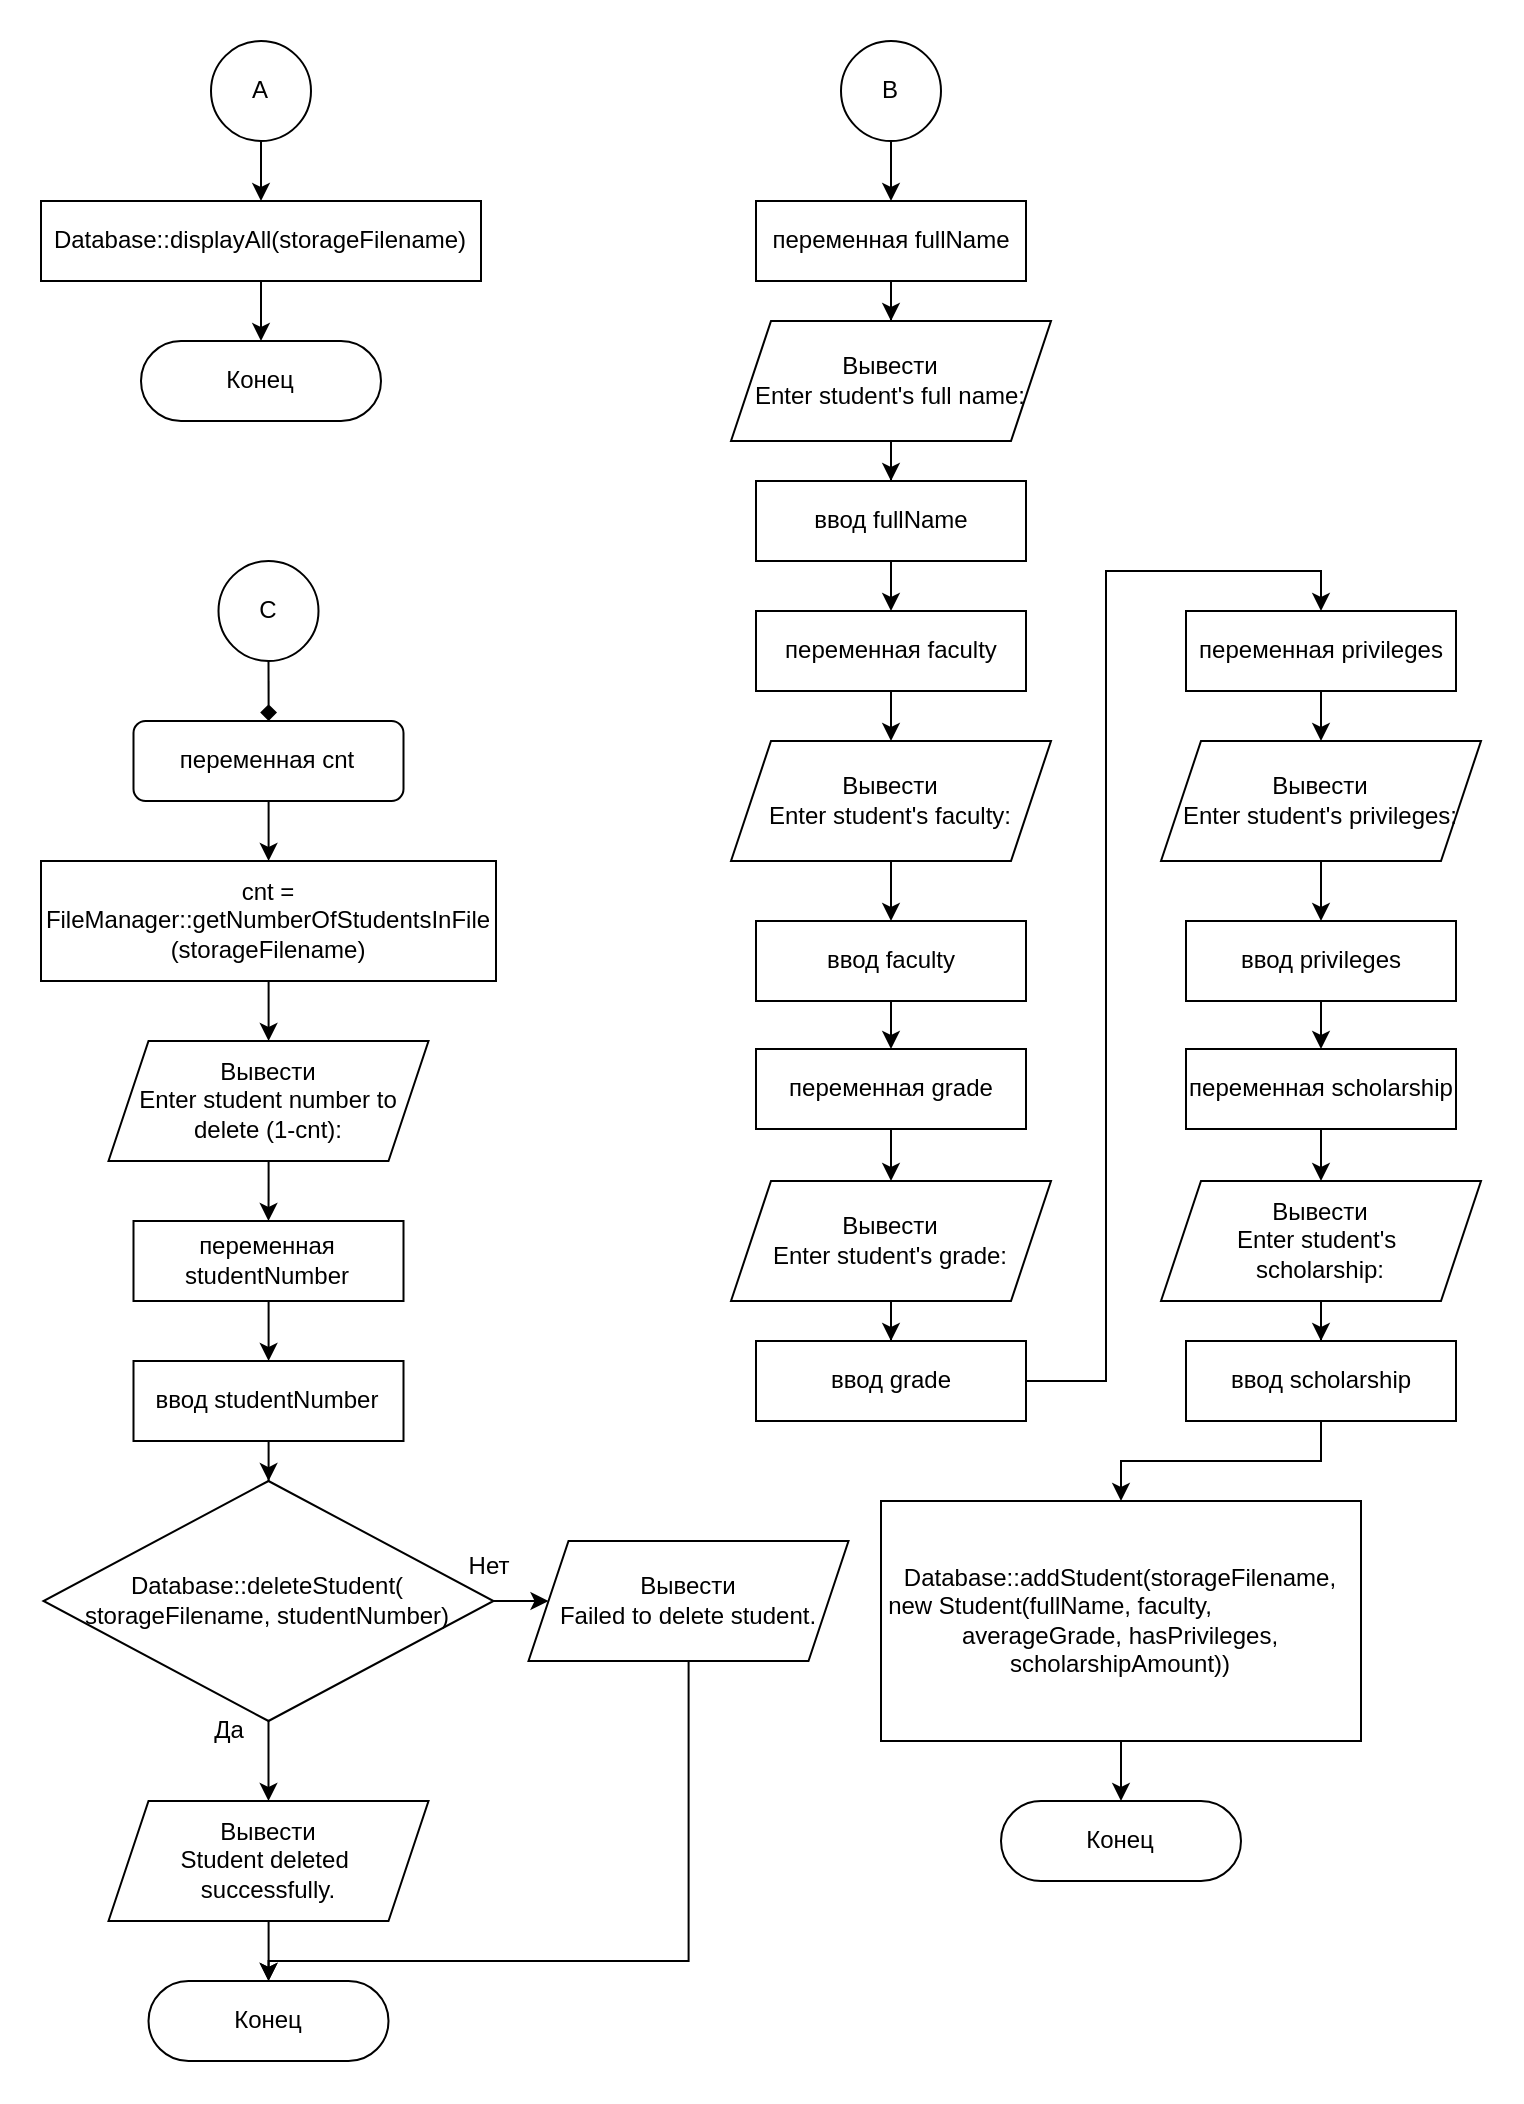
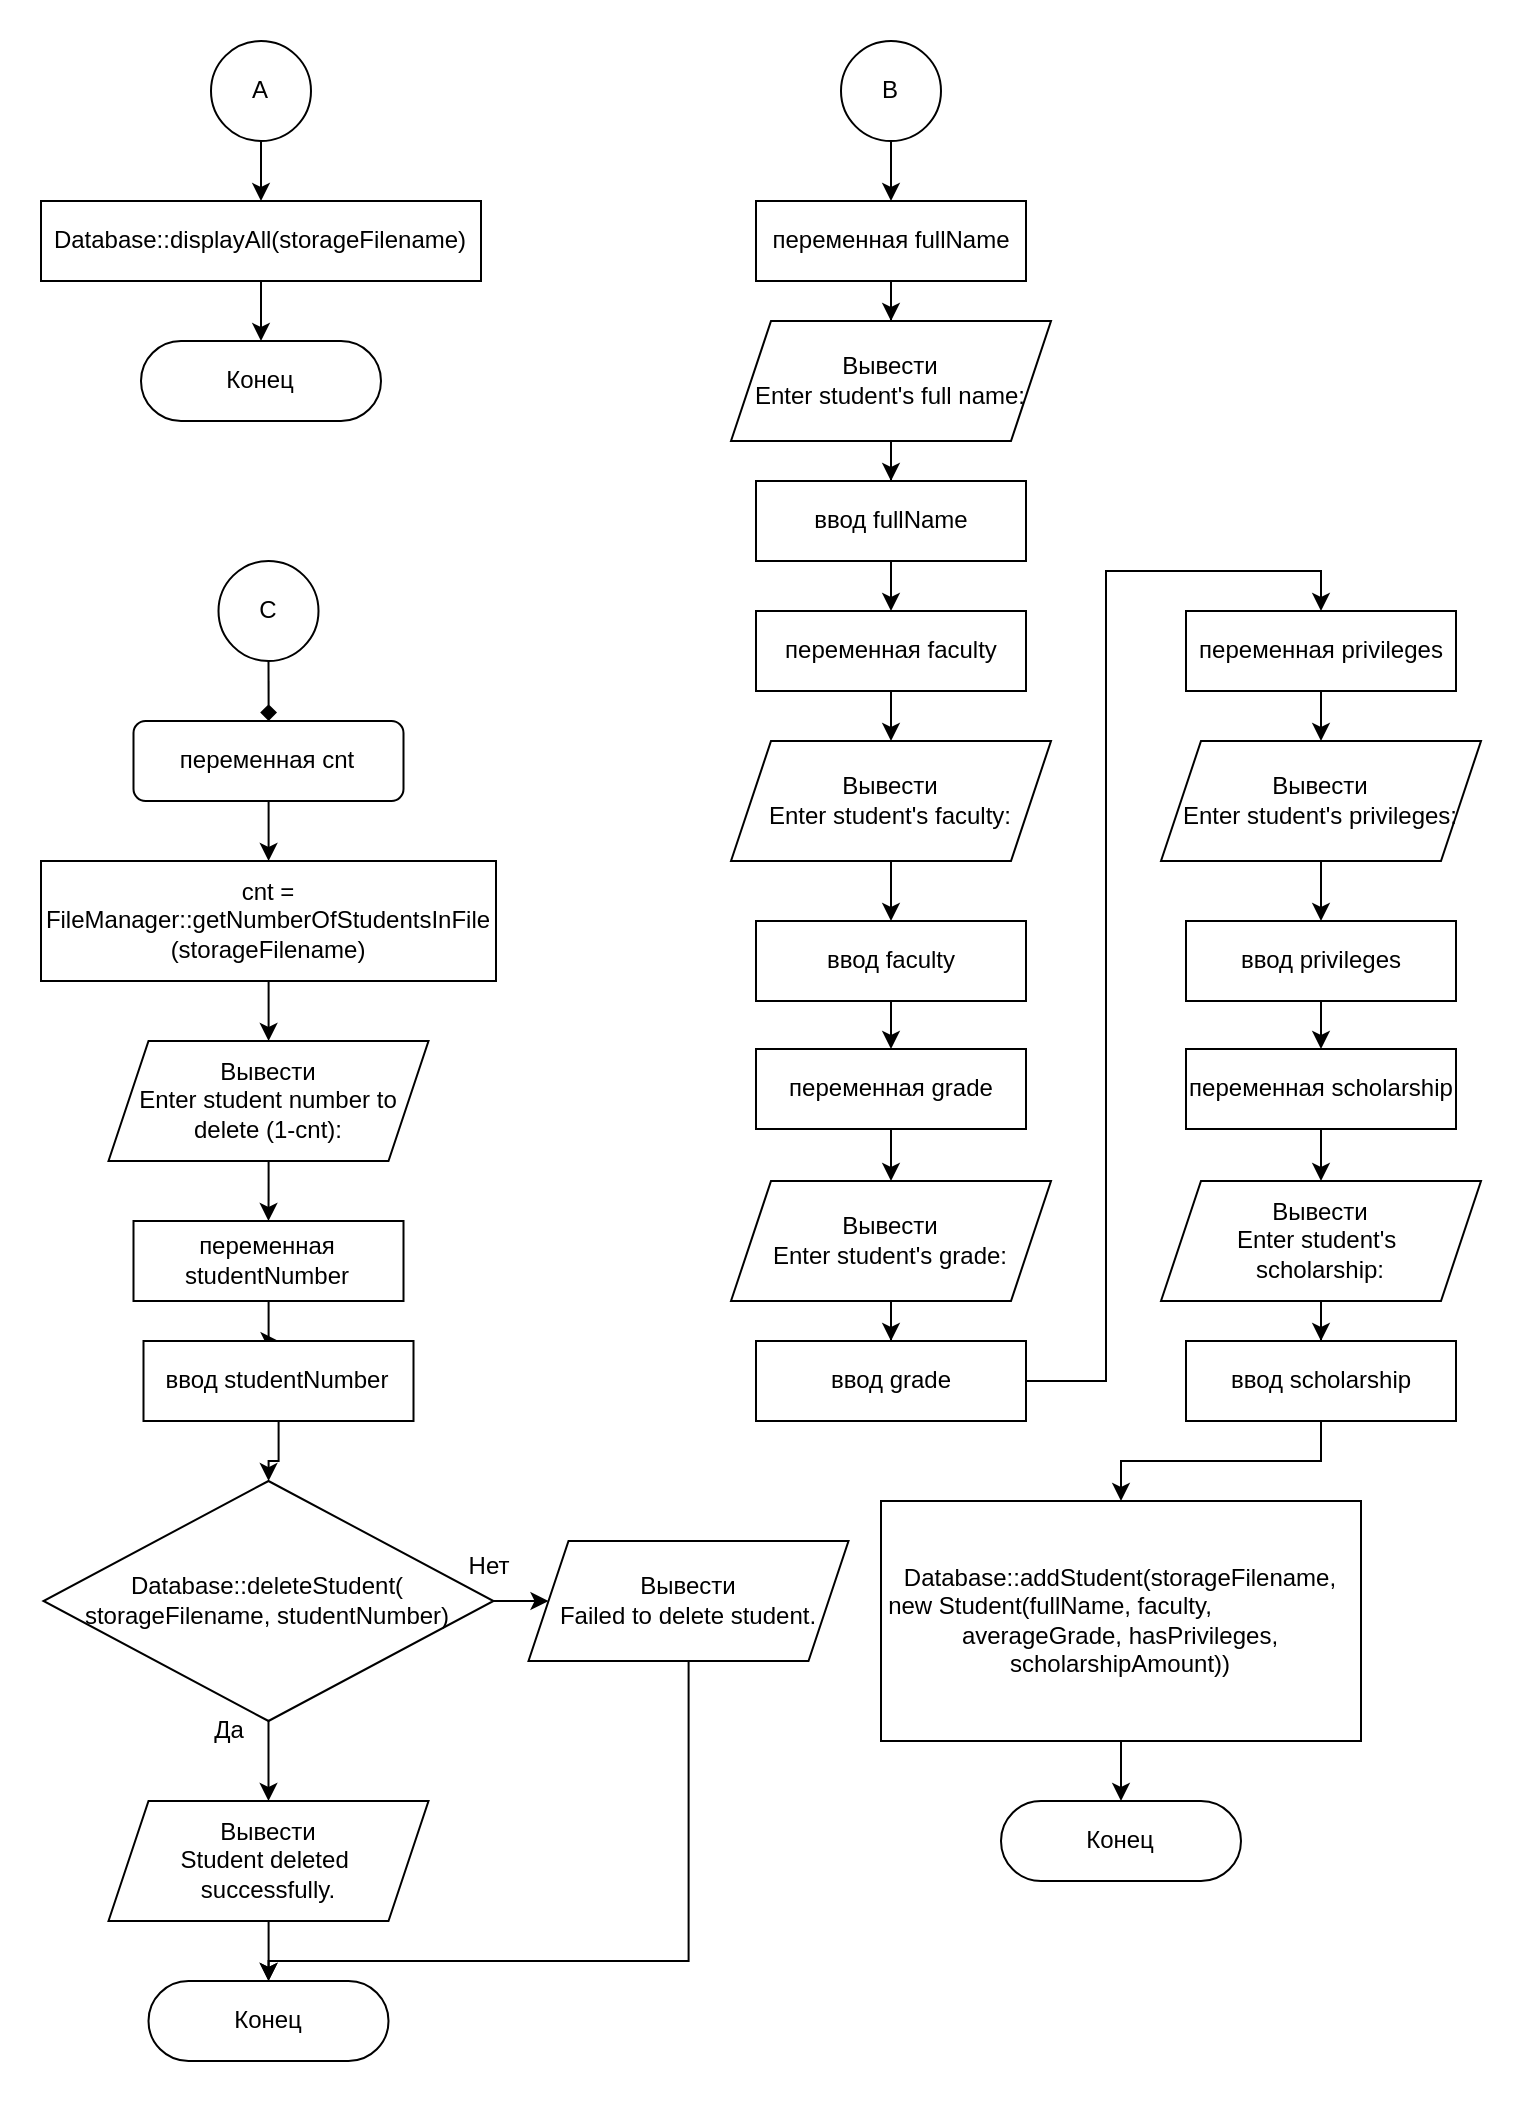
(269, 1401) -> (279, 1381)
